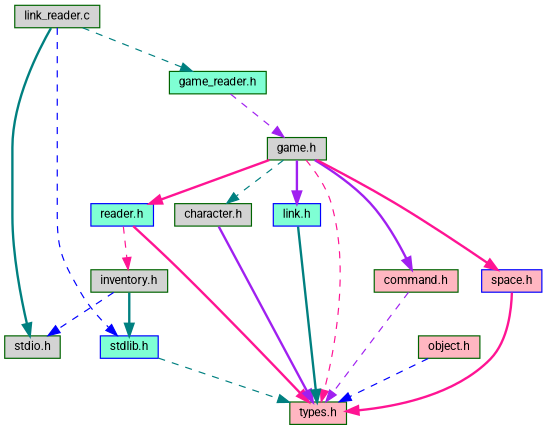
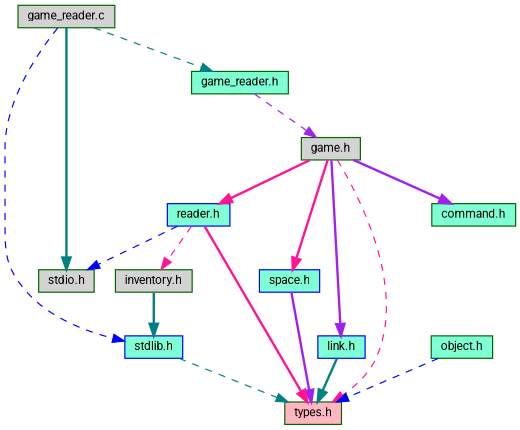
(57, 17) -> (66, 17)
(213, 215) -> none
(416, 281) -> (474, 215)
(512, 281) -> (290, 281)
(85, 312) -> (138, 245)
(371, 342) -> none
(449, 347) -> (462, 347)
(461, 381) -> (300, 341)
